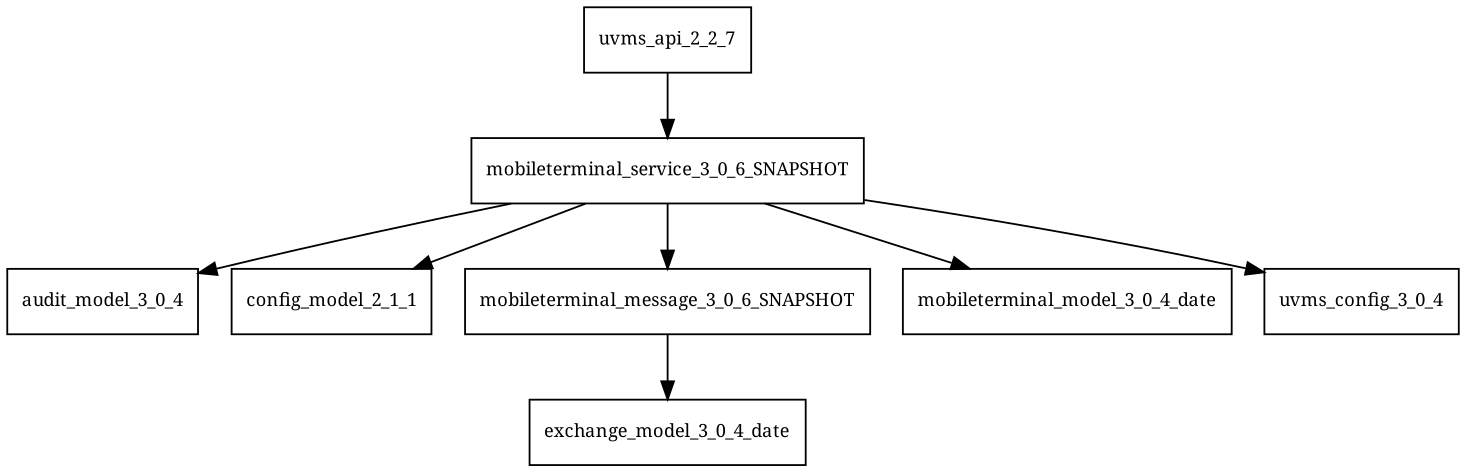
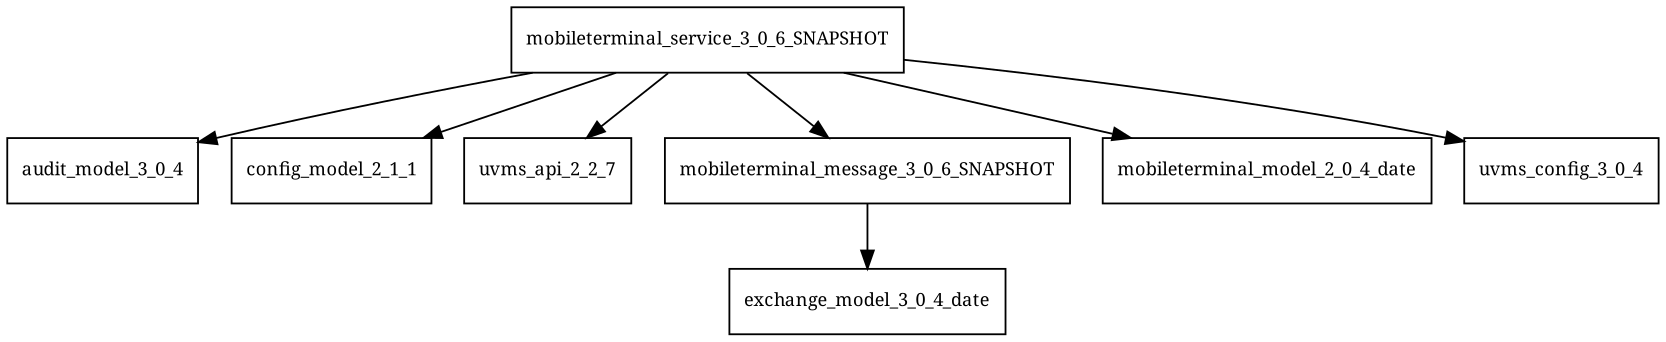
(668, 96) -> (635, 100)
(1067, 302) -> (1267, 171)
